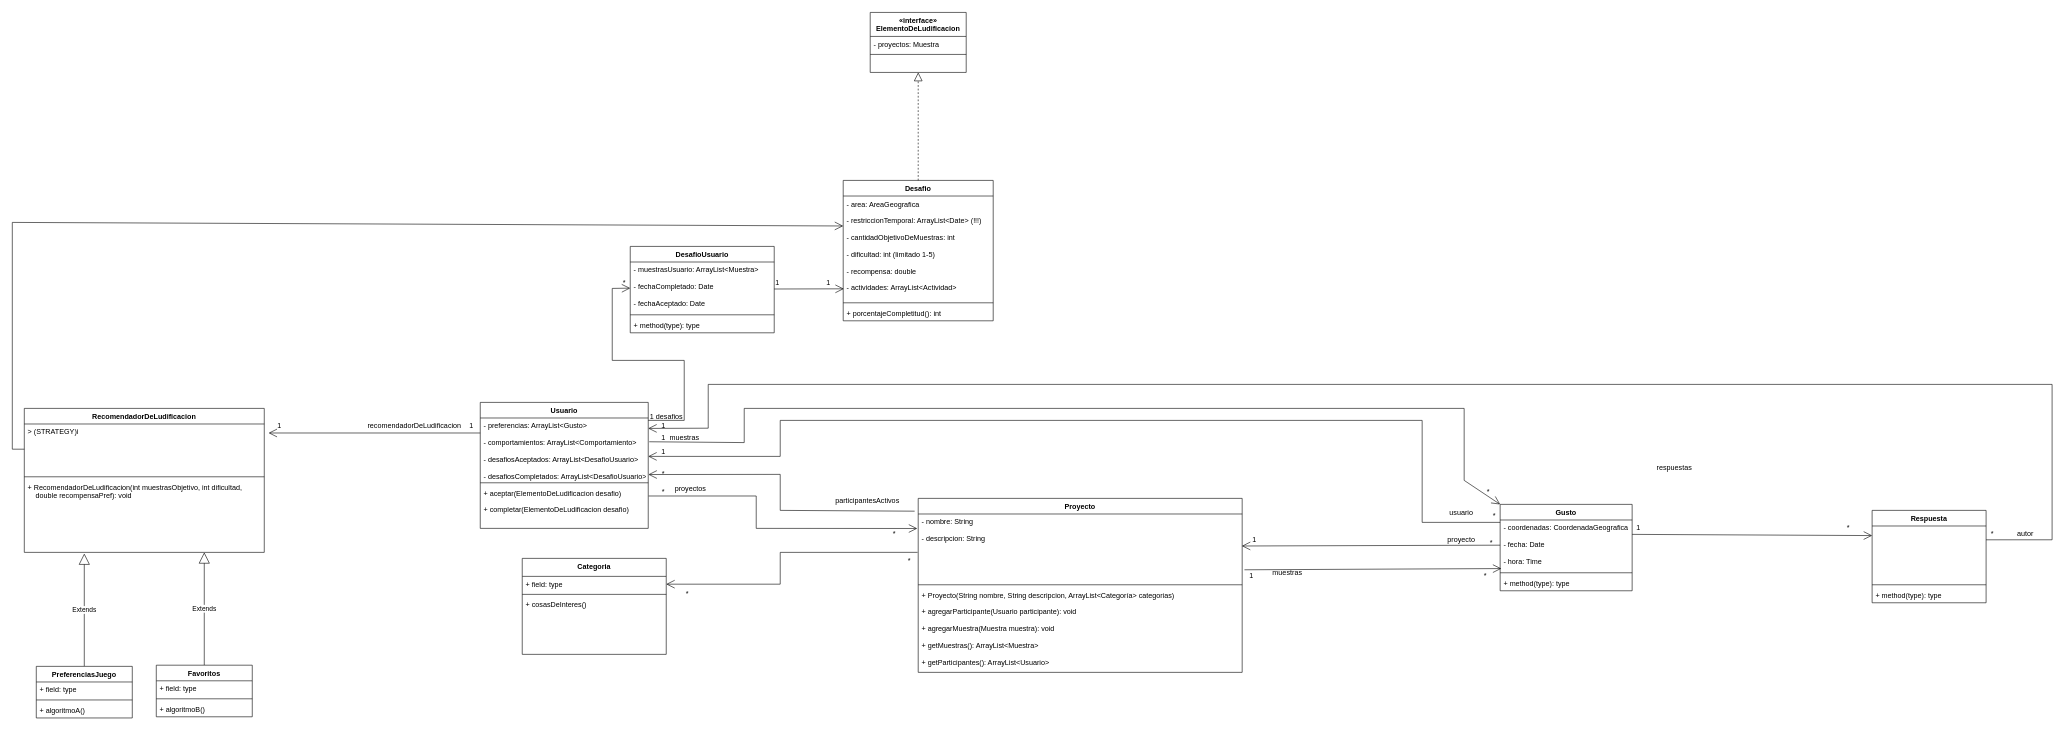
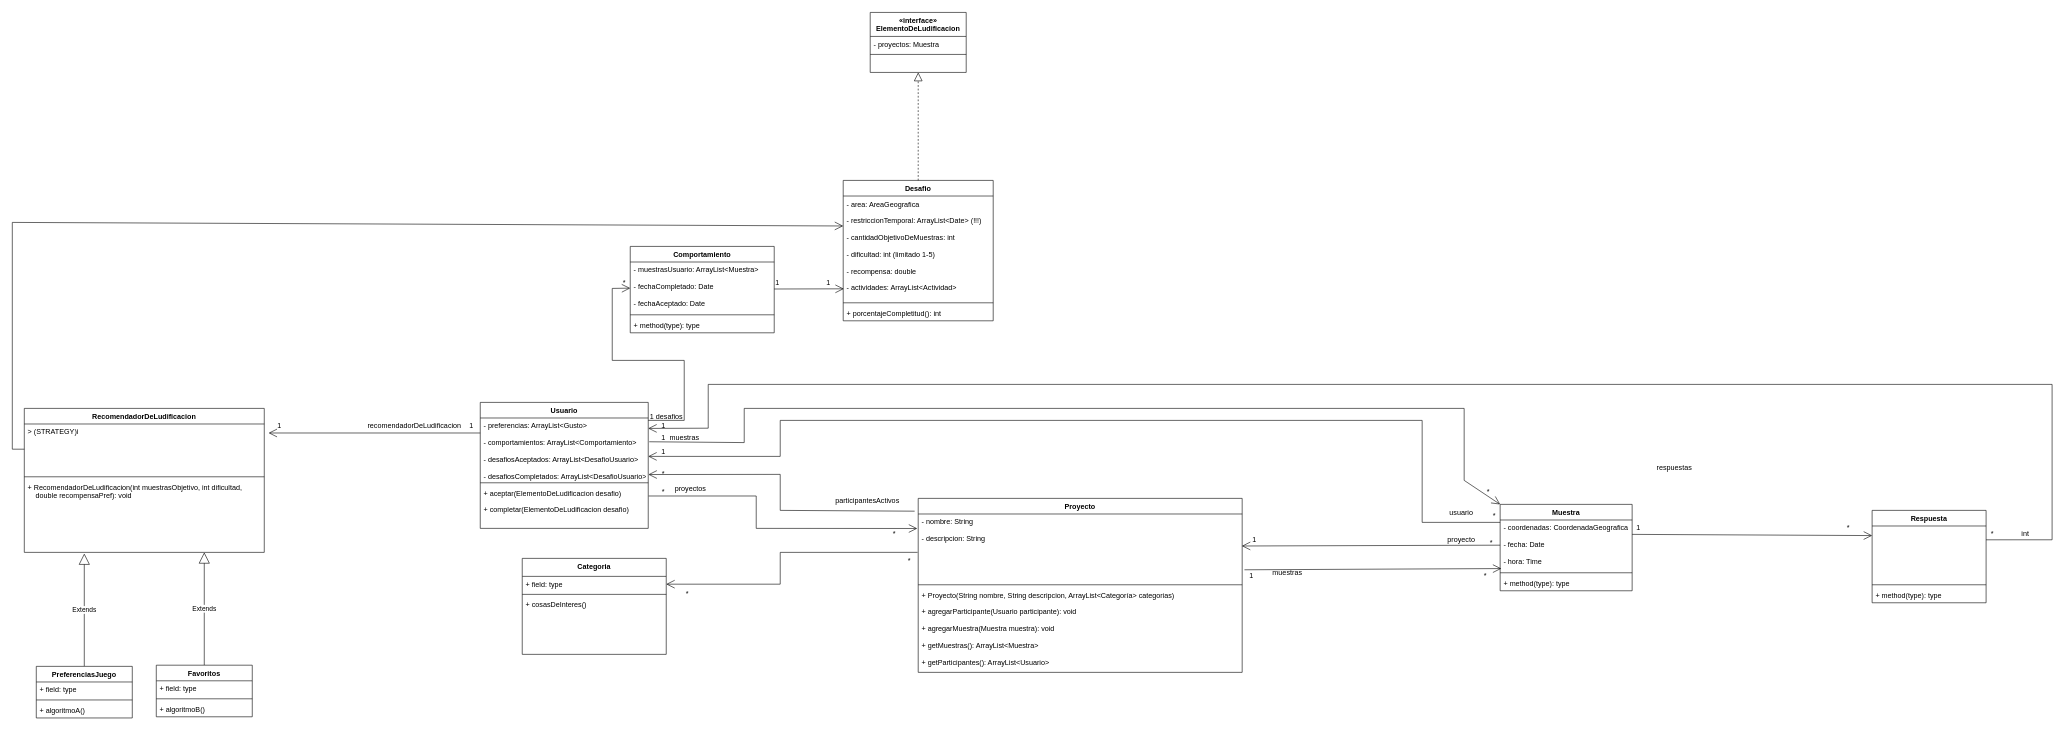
(702, 254) -> (702, 254)
(1566, 512) -> (1566, 512)
(2026, 534) -> (2026, 534)
